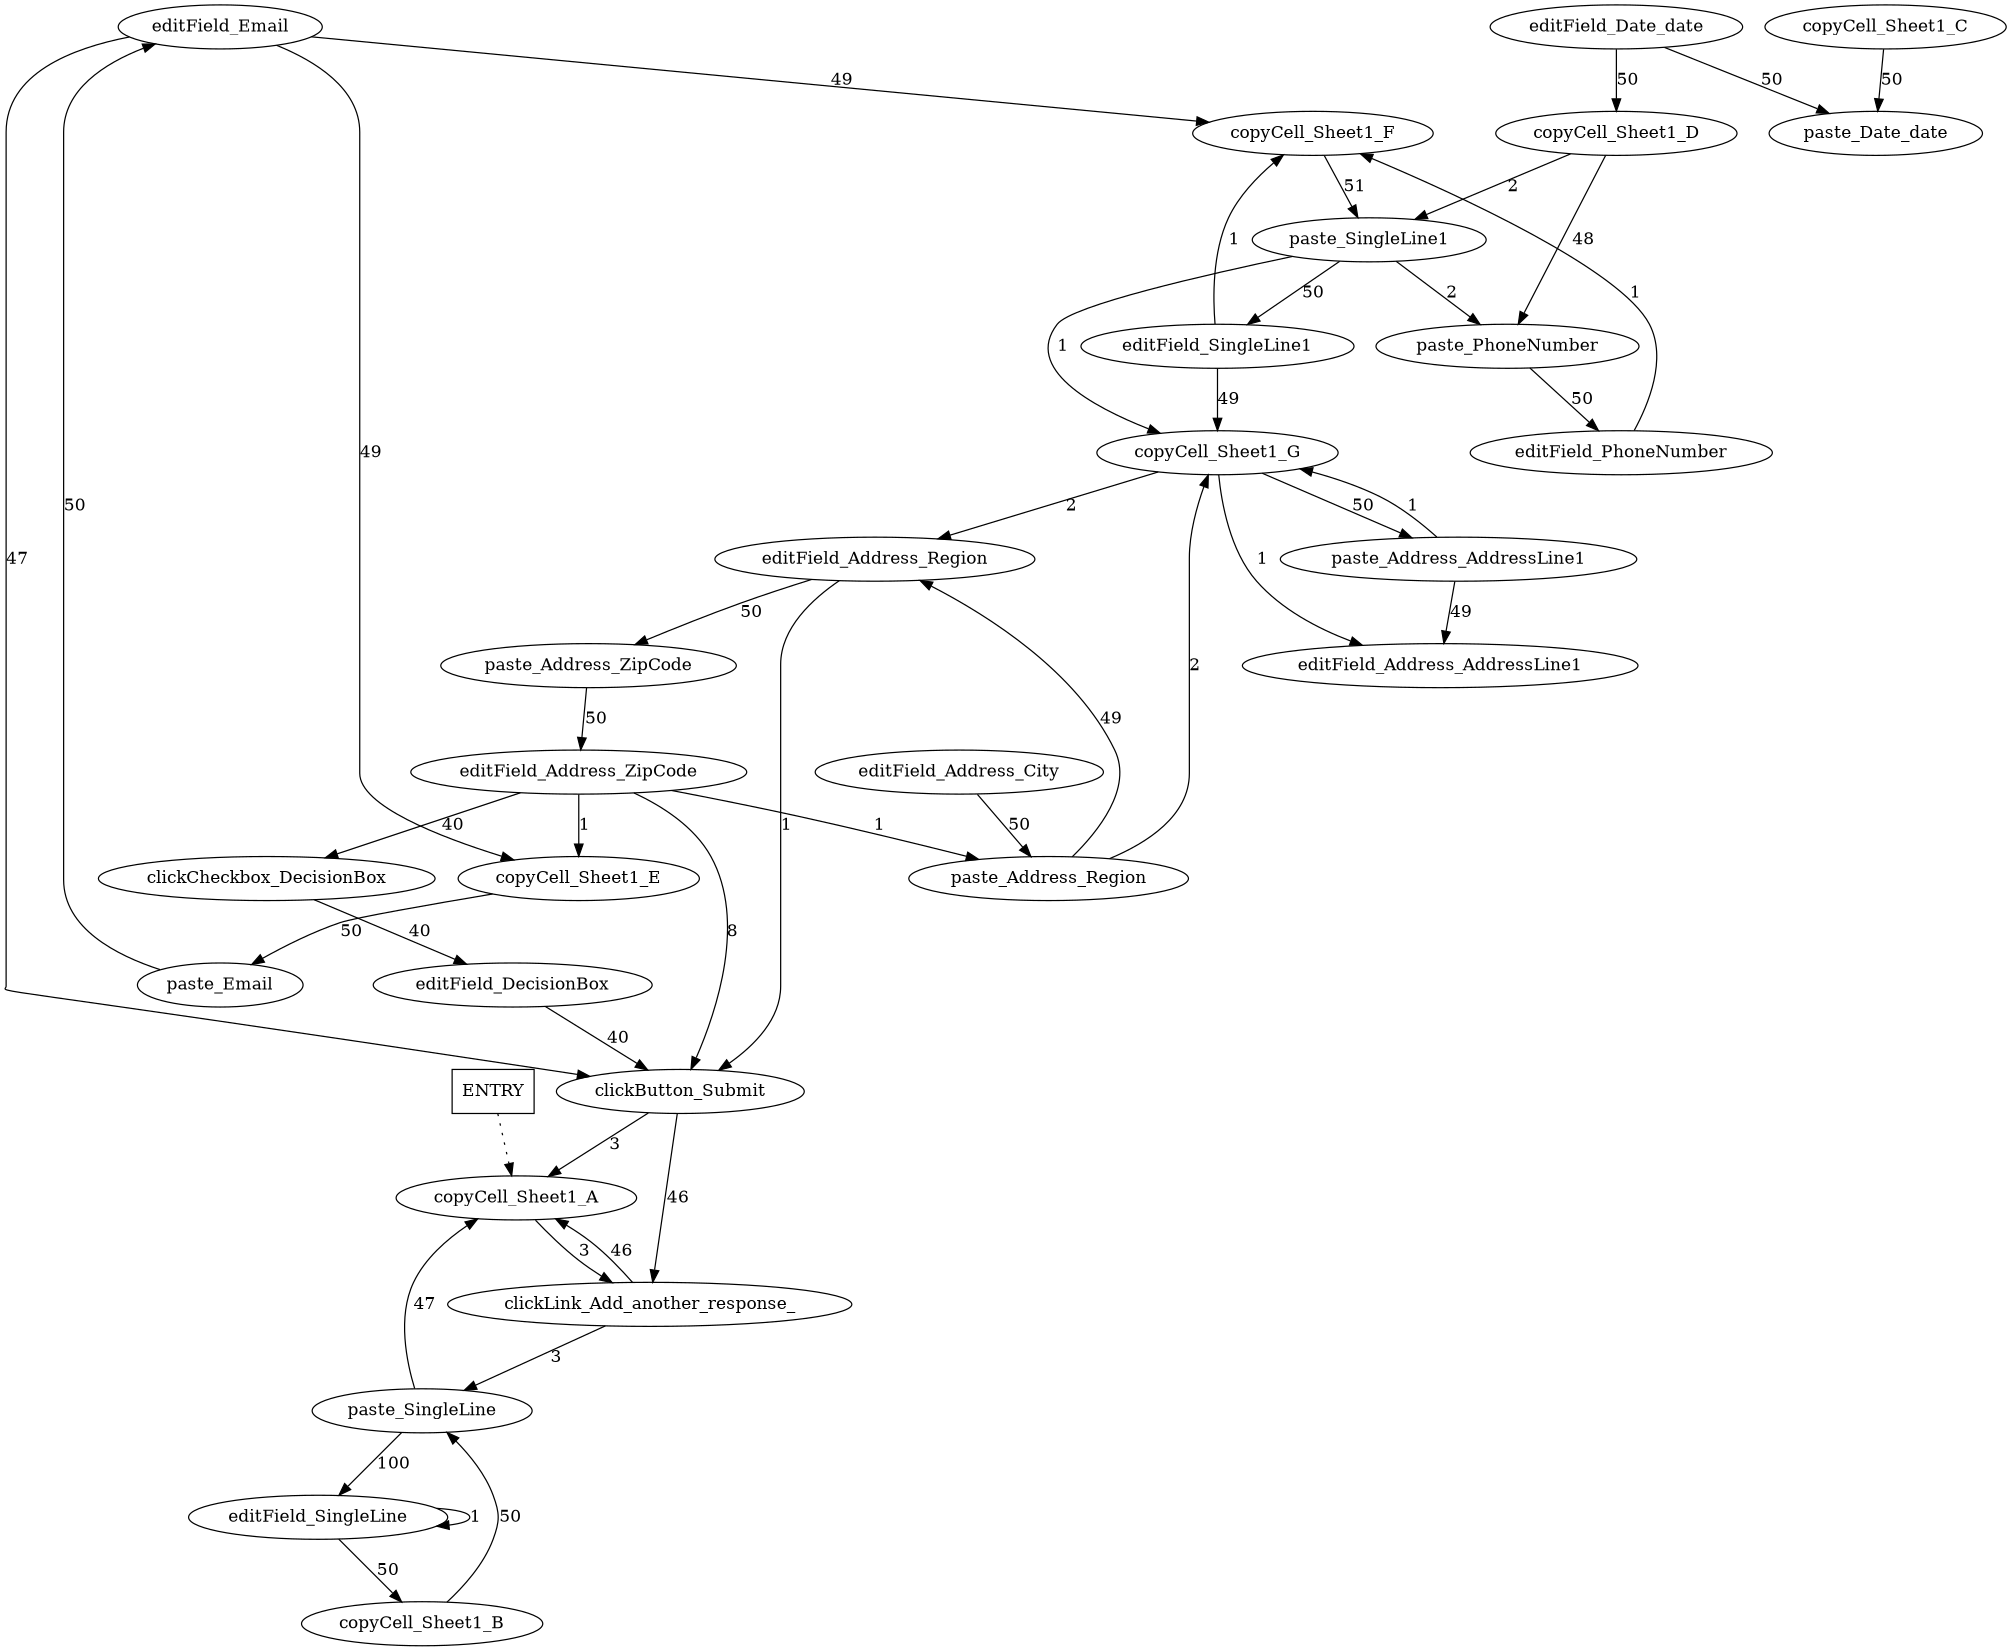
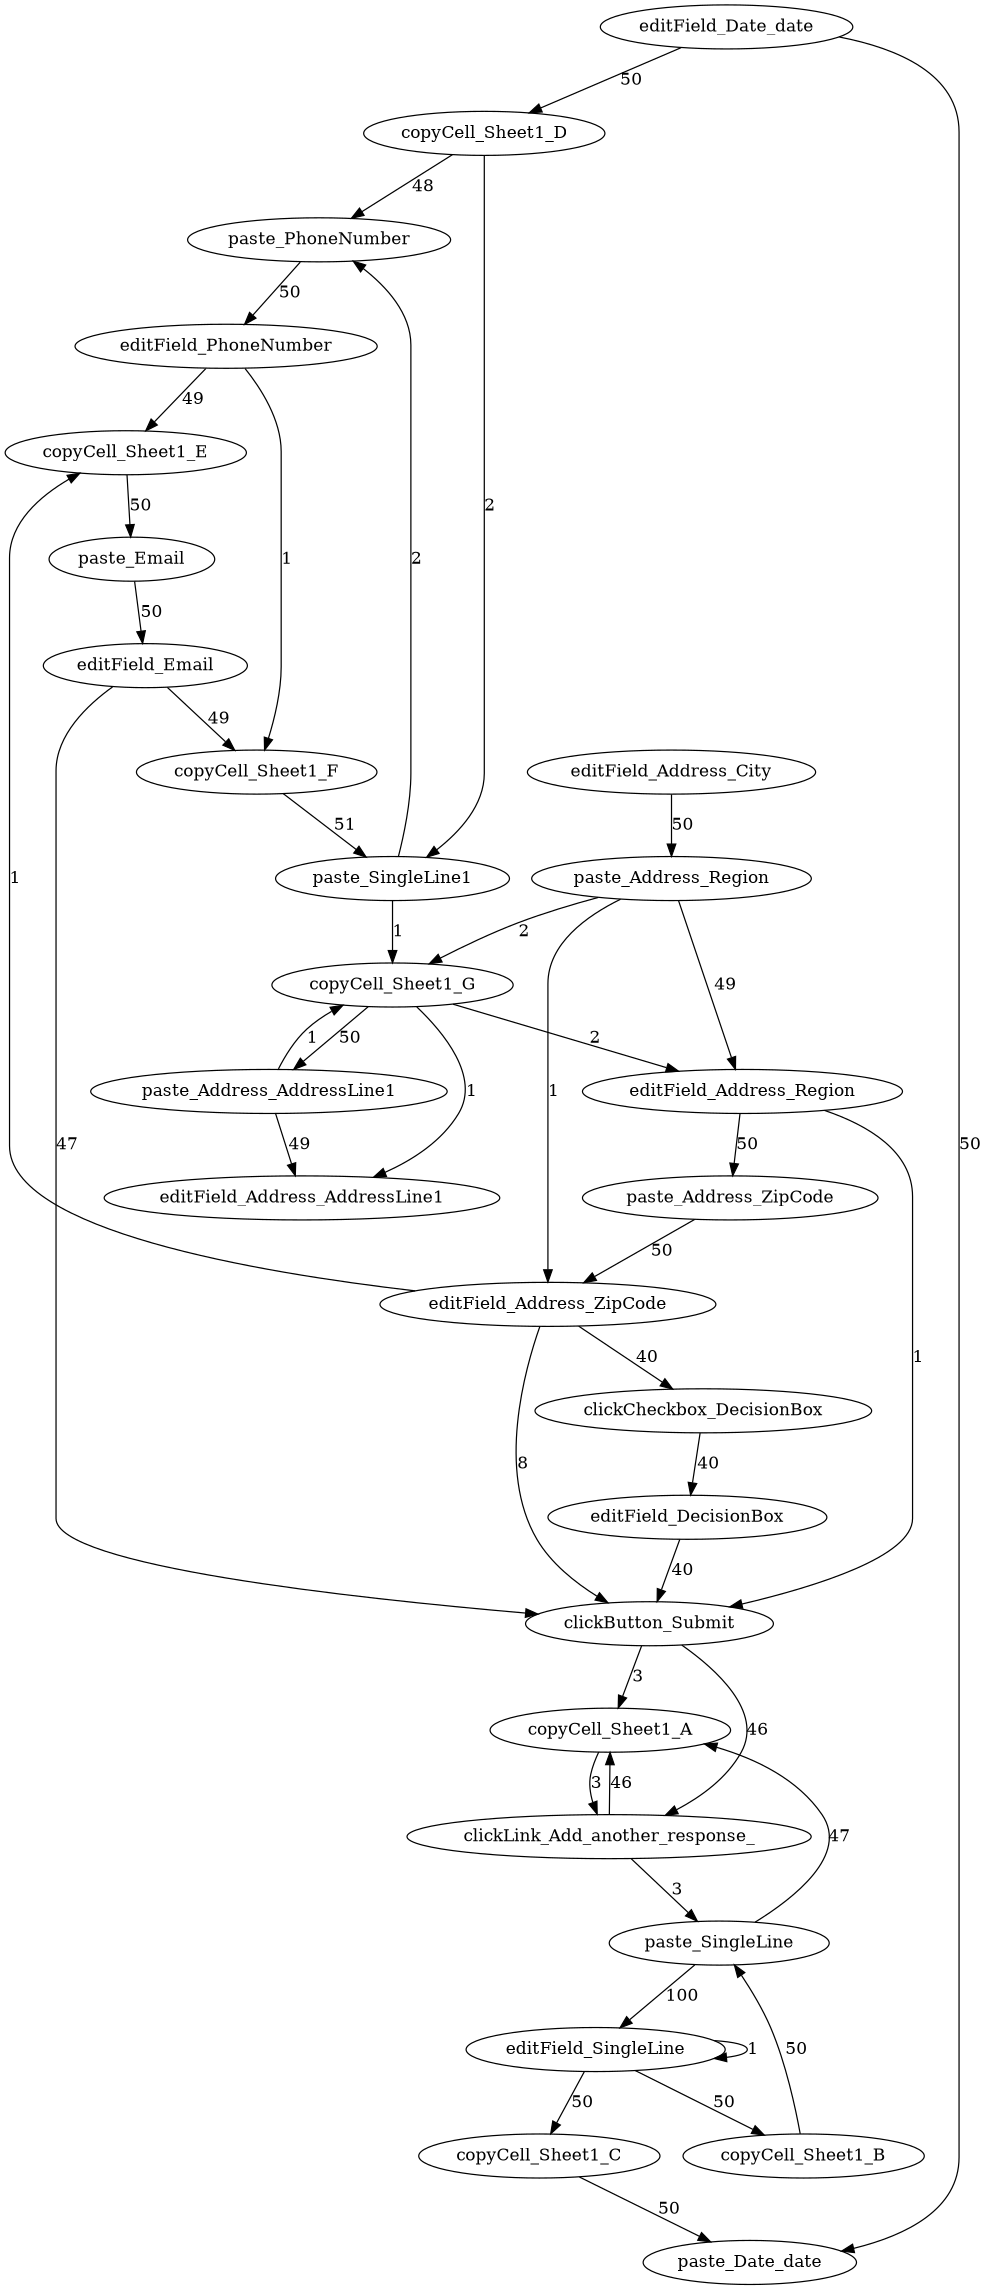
(1217, 346) -> none
(360, 474) -> (180, 395)
(820, 821) -> (548, 1068)
(493, 1091) -> none
none -> (570, 2097)
